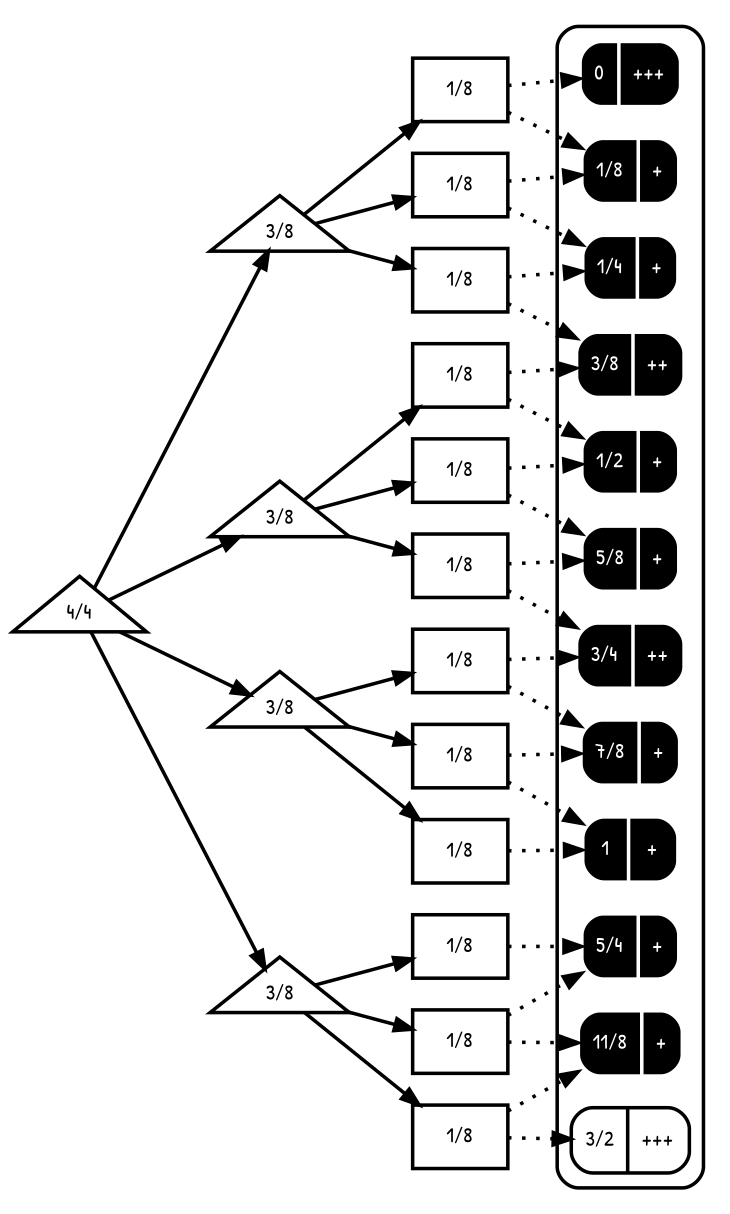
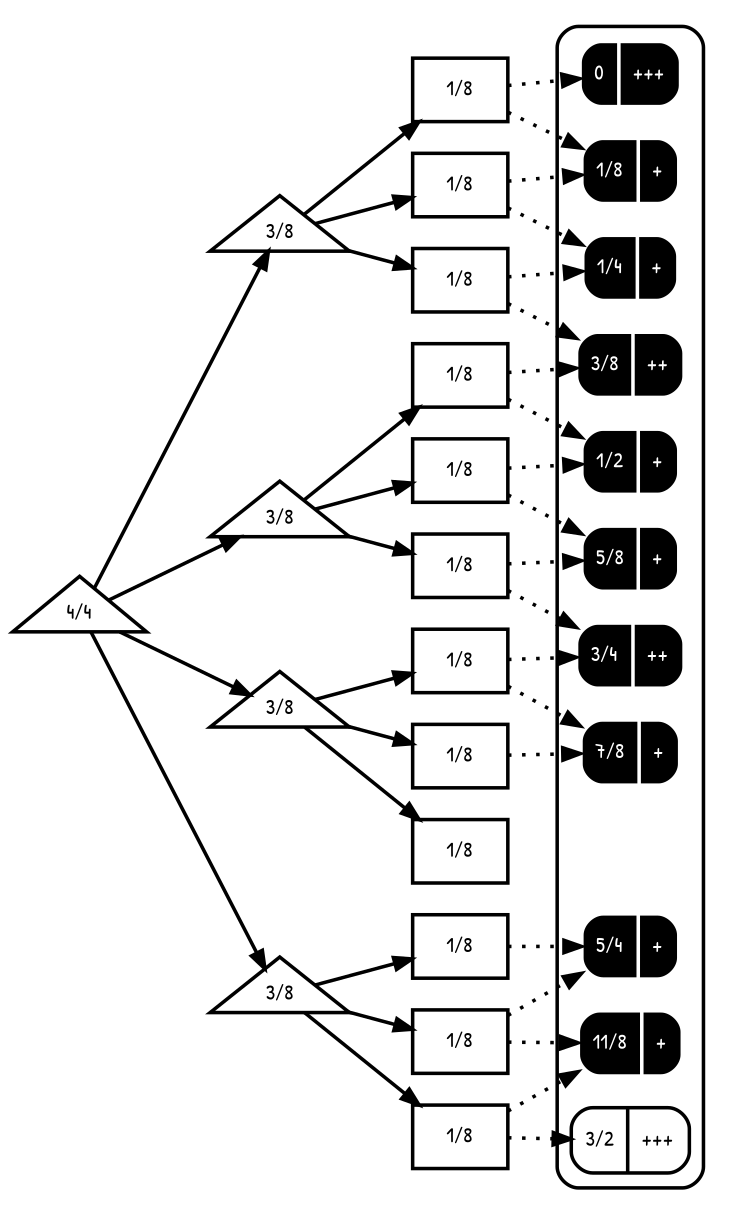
(630, 850) -> none
